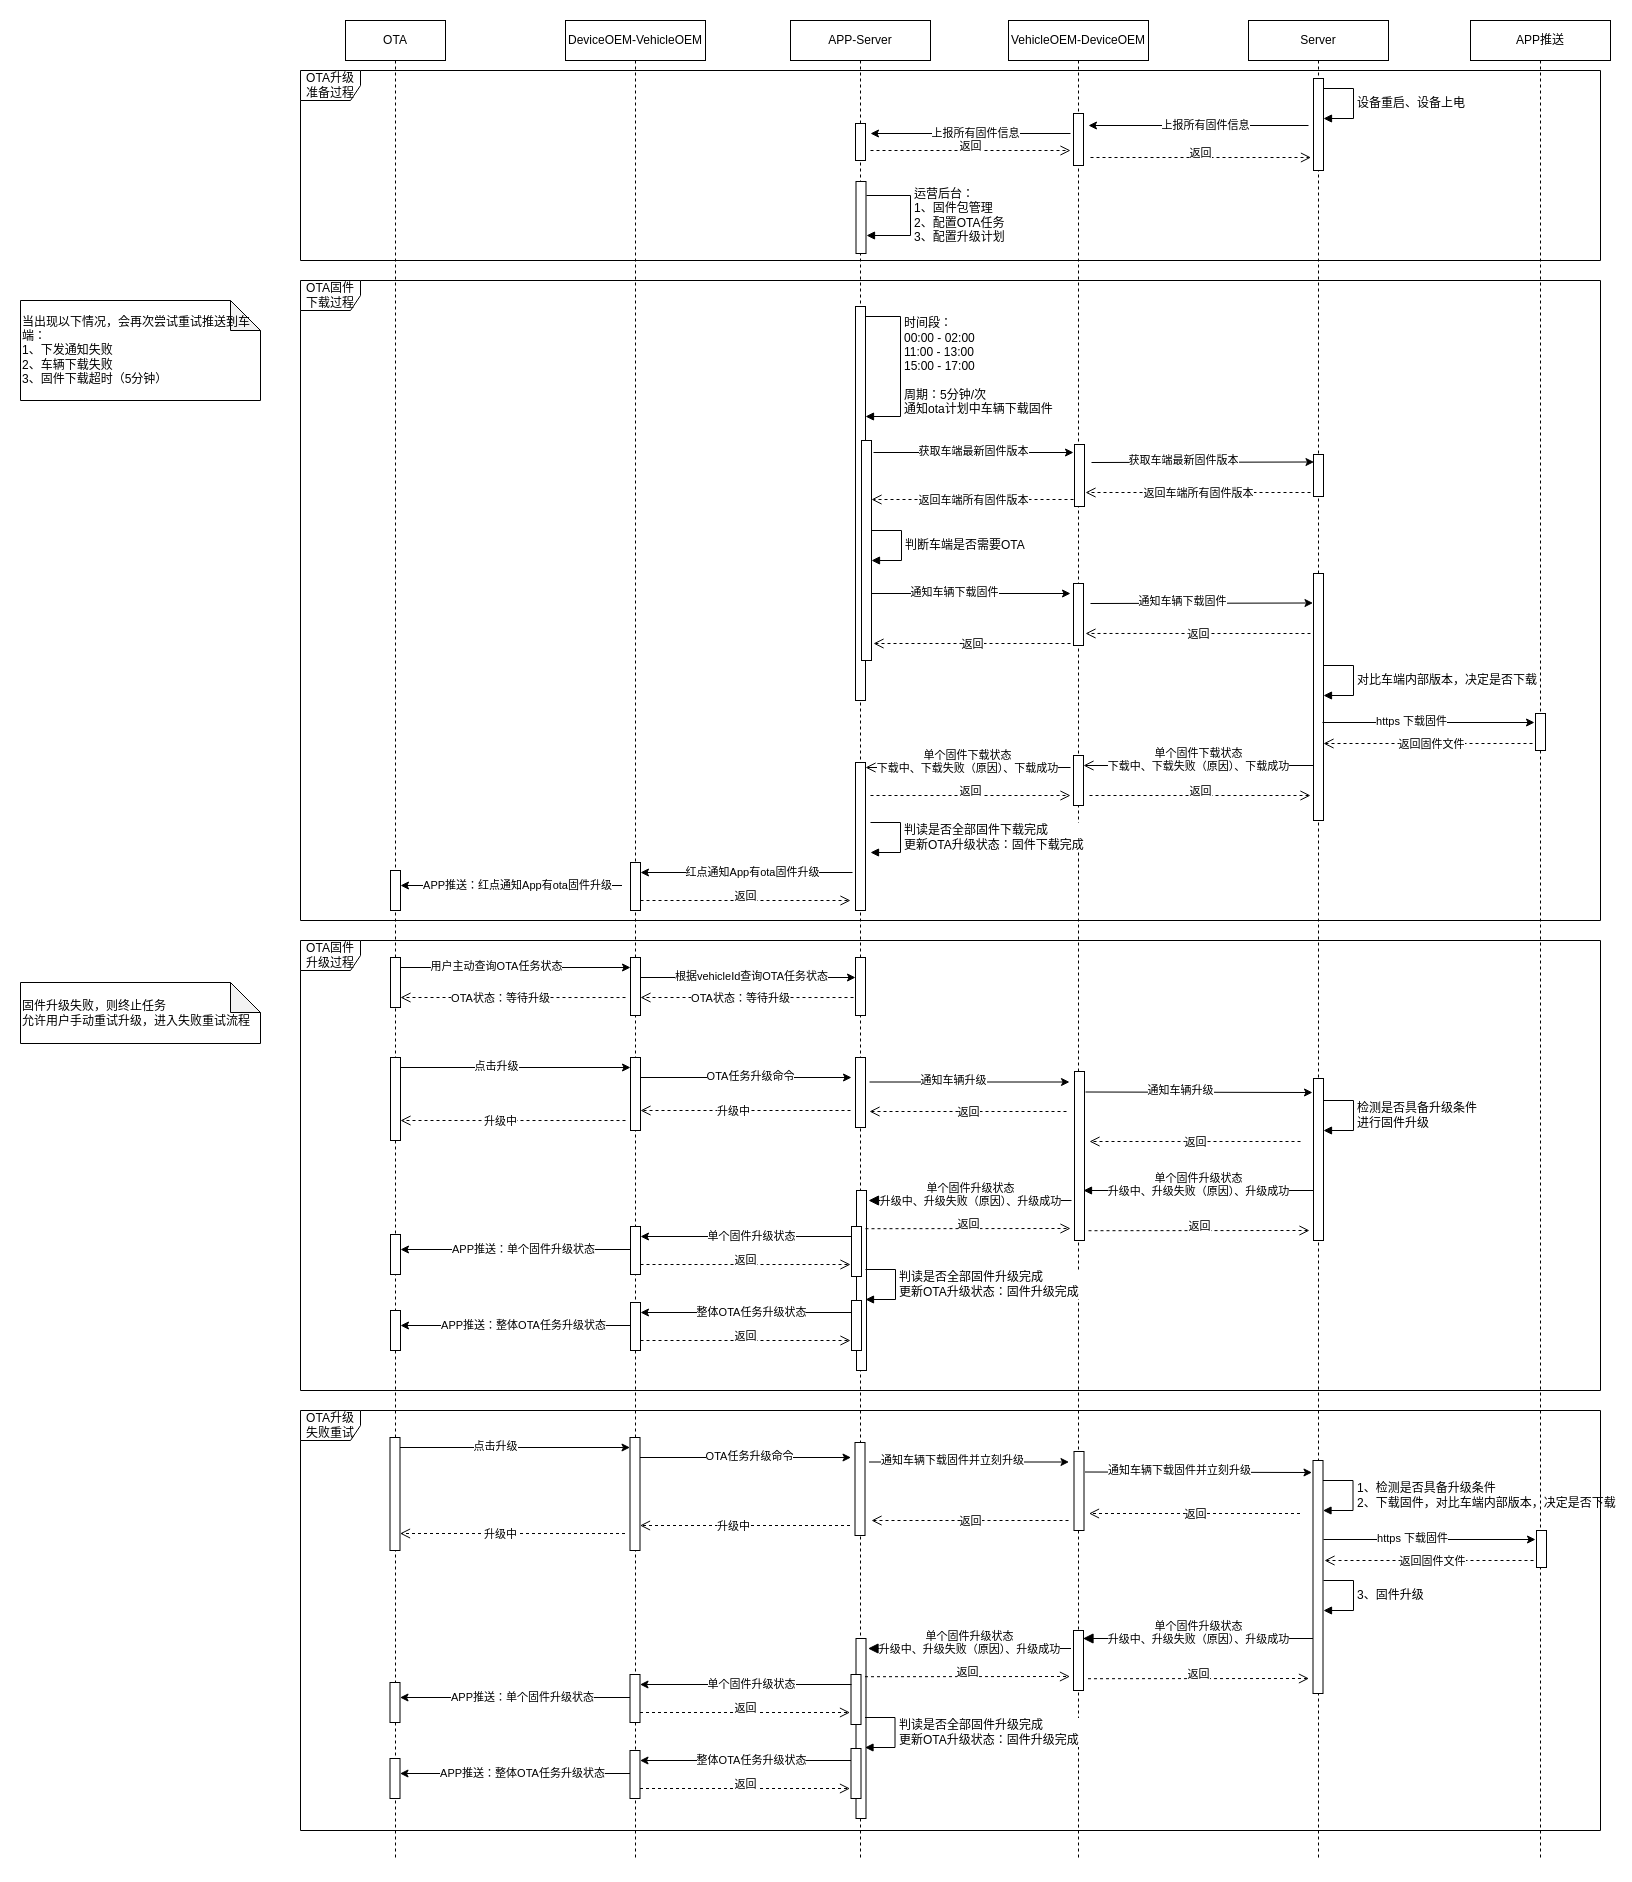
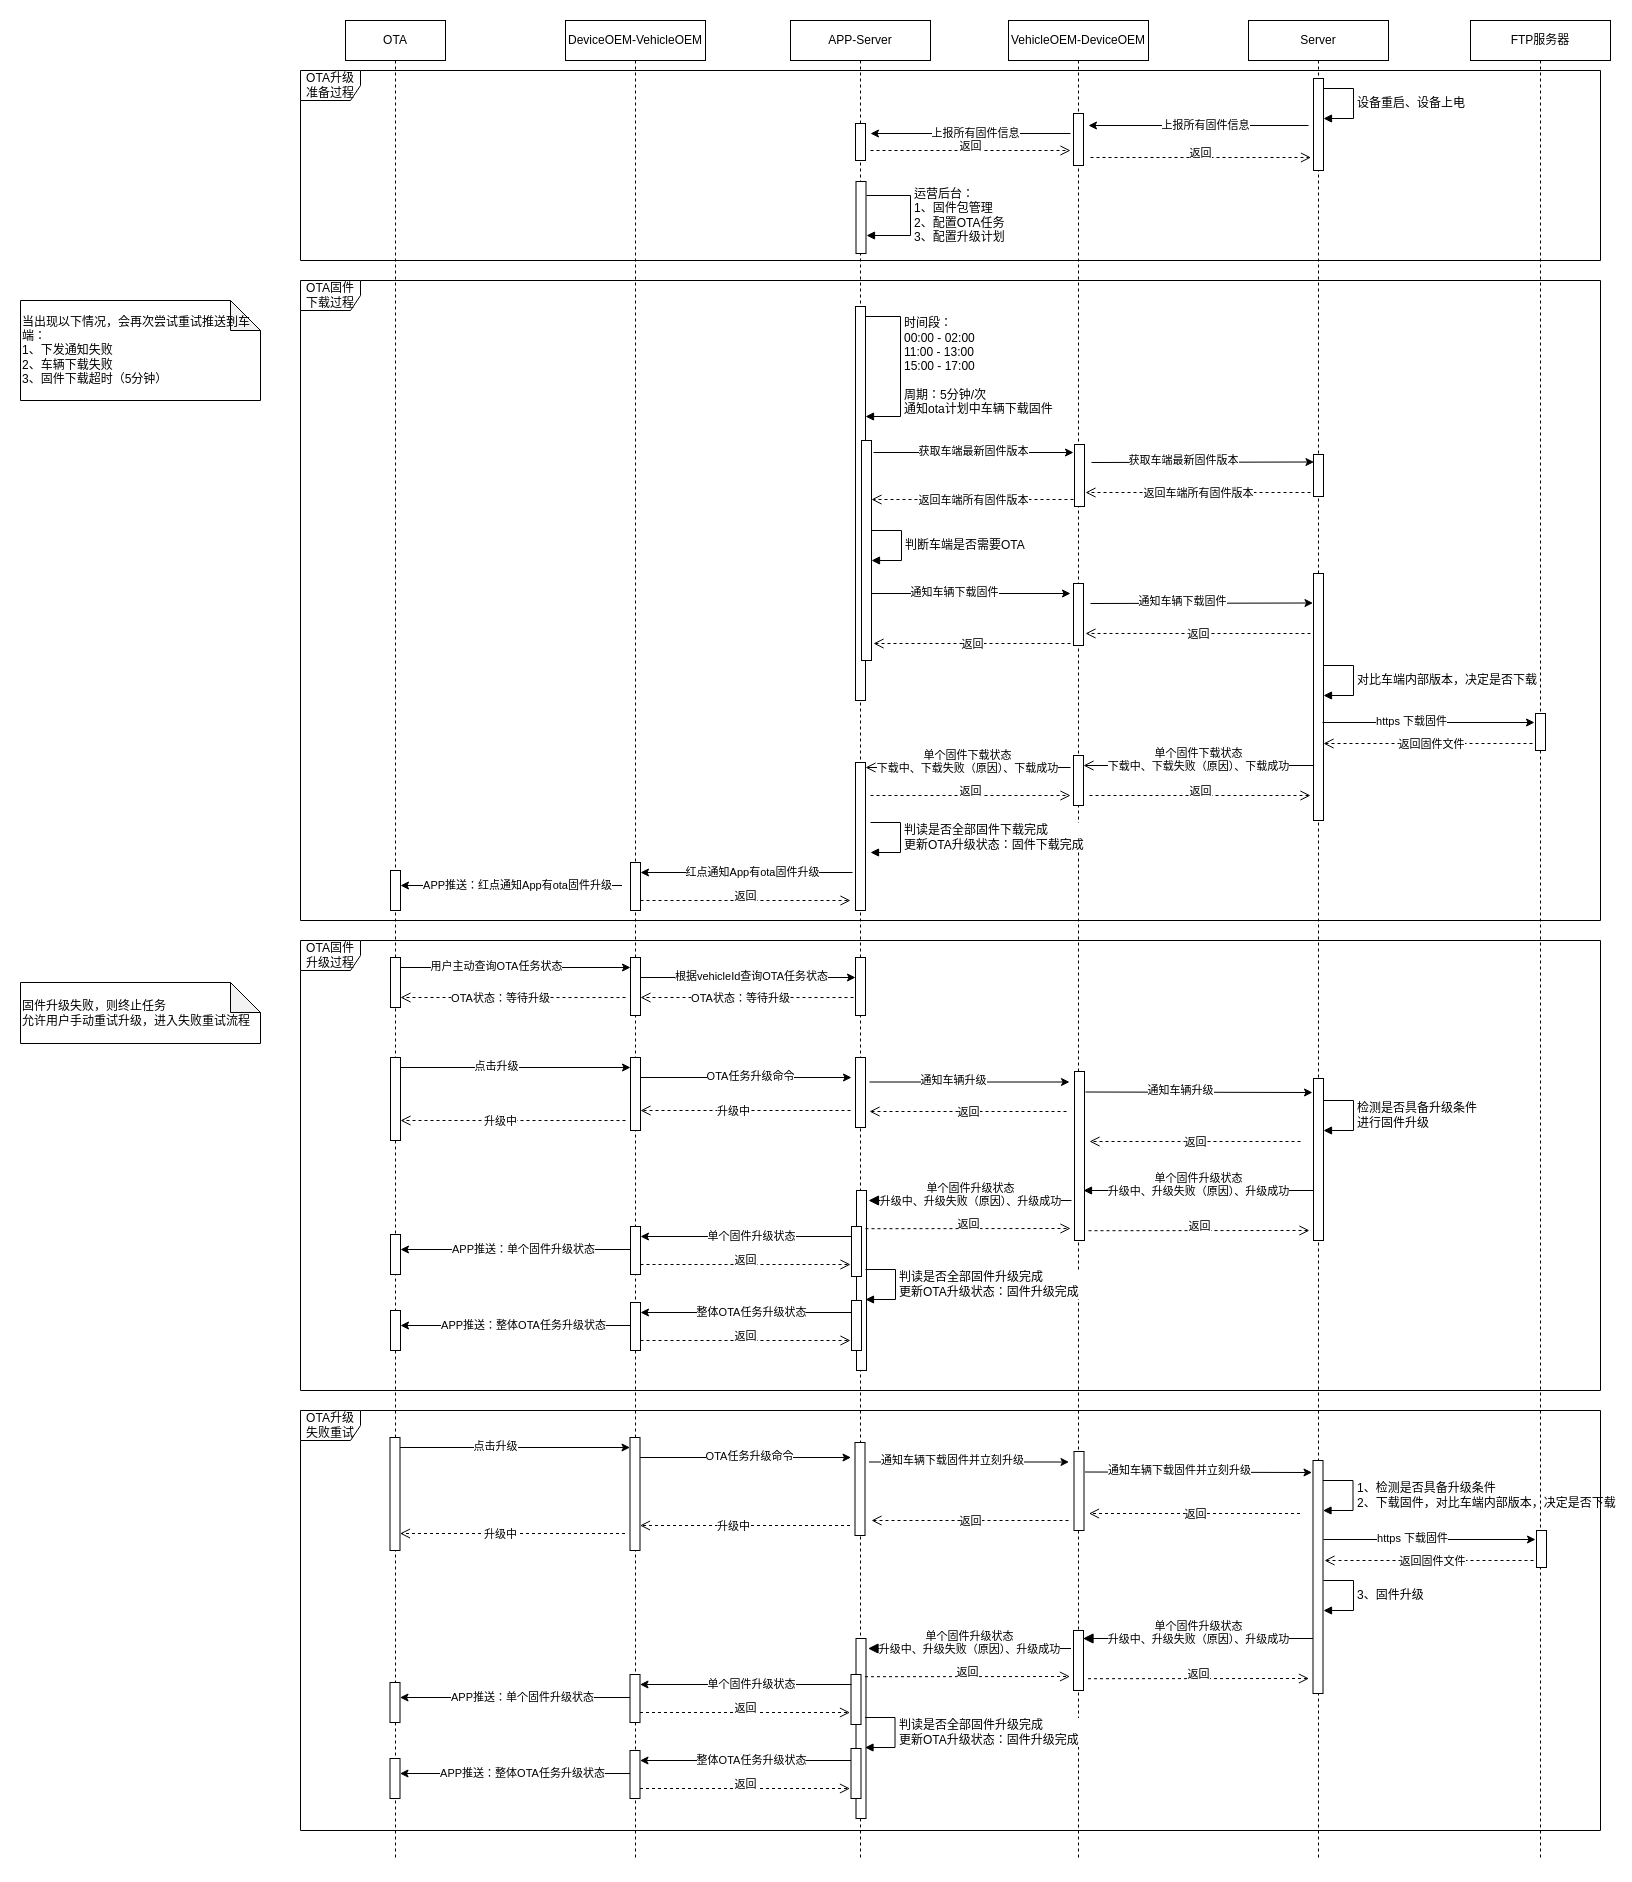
(1541, 41) -> (1541, 41)
